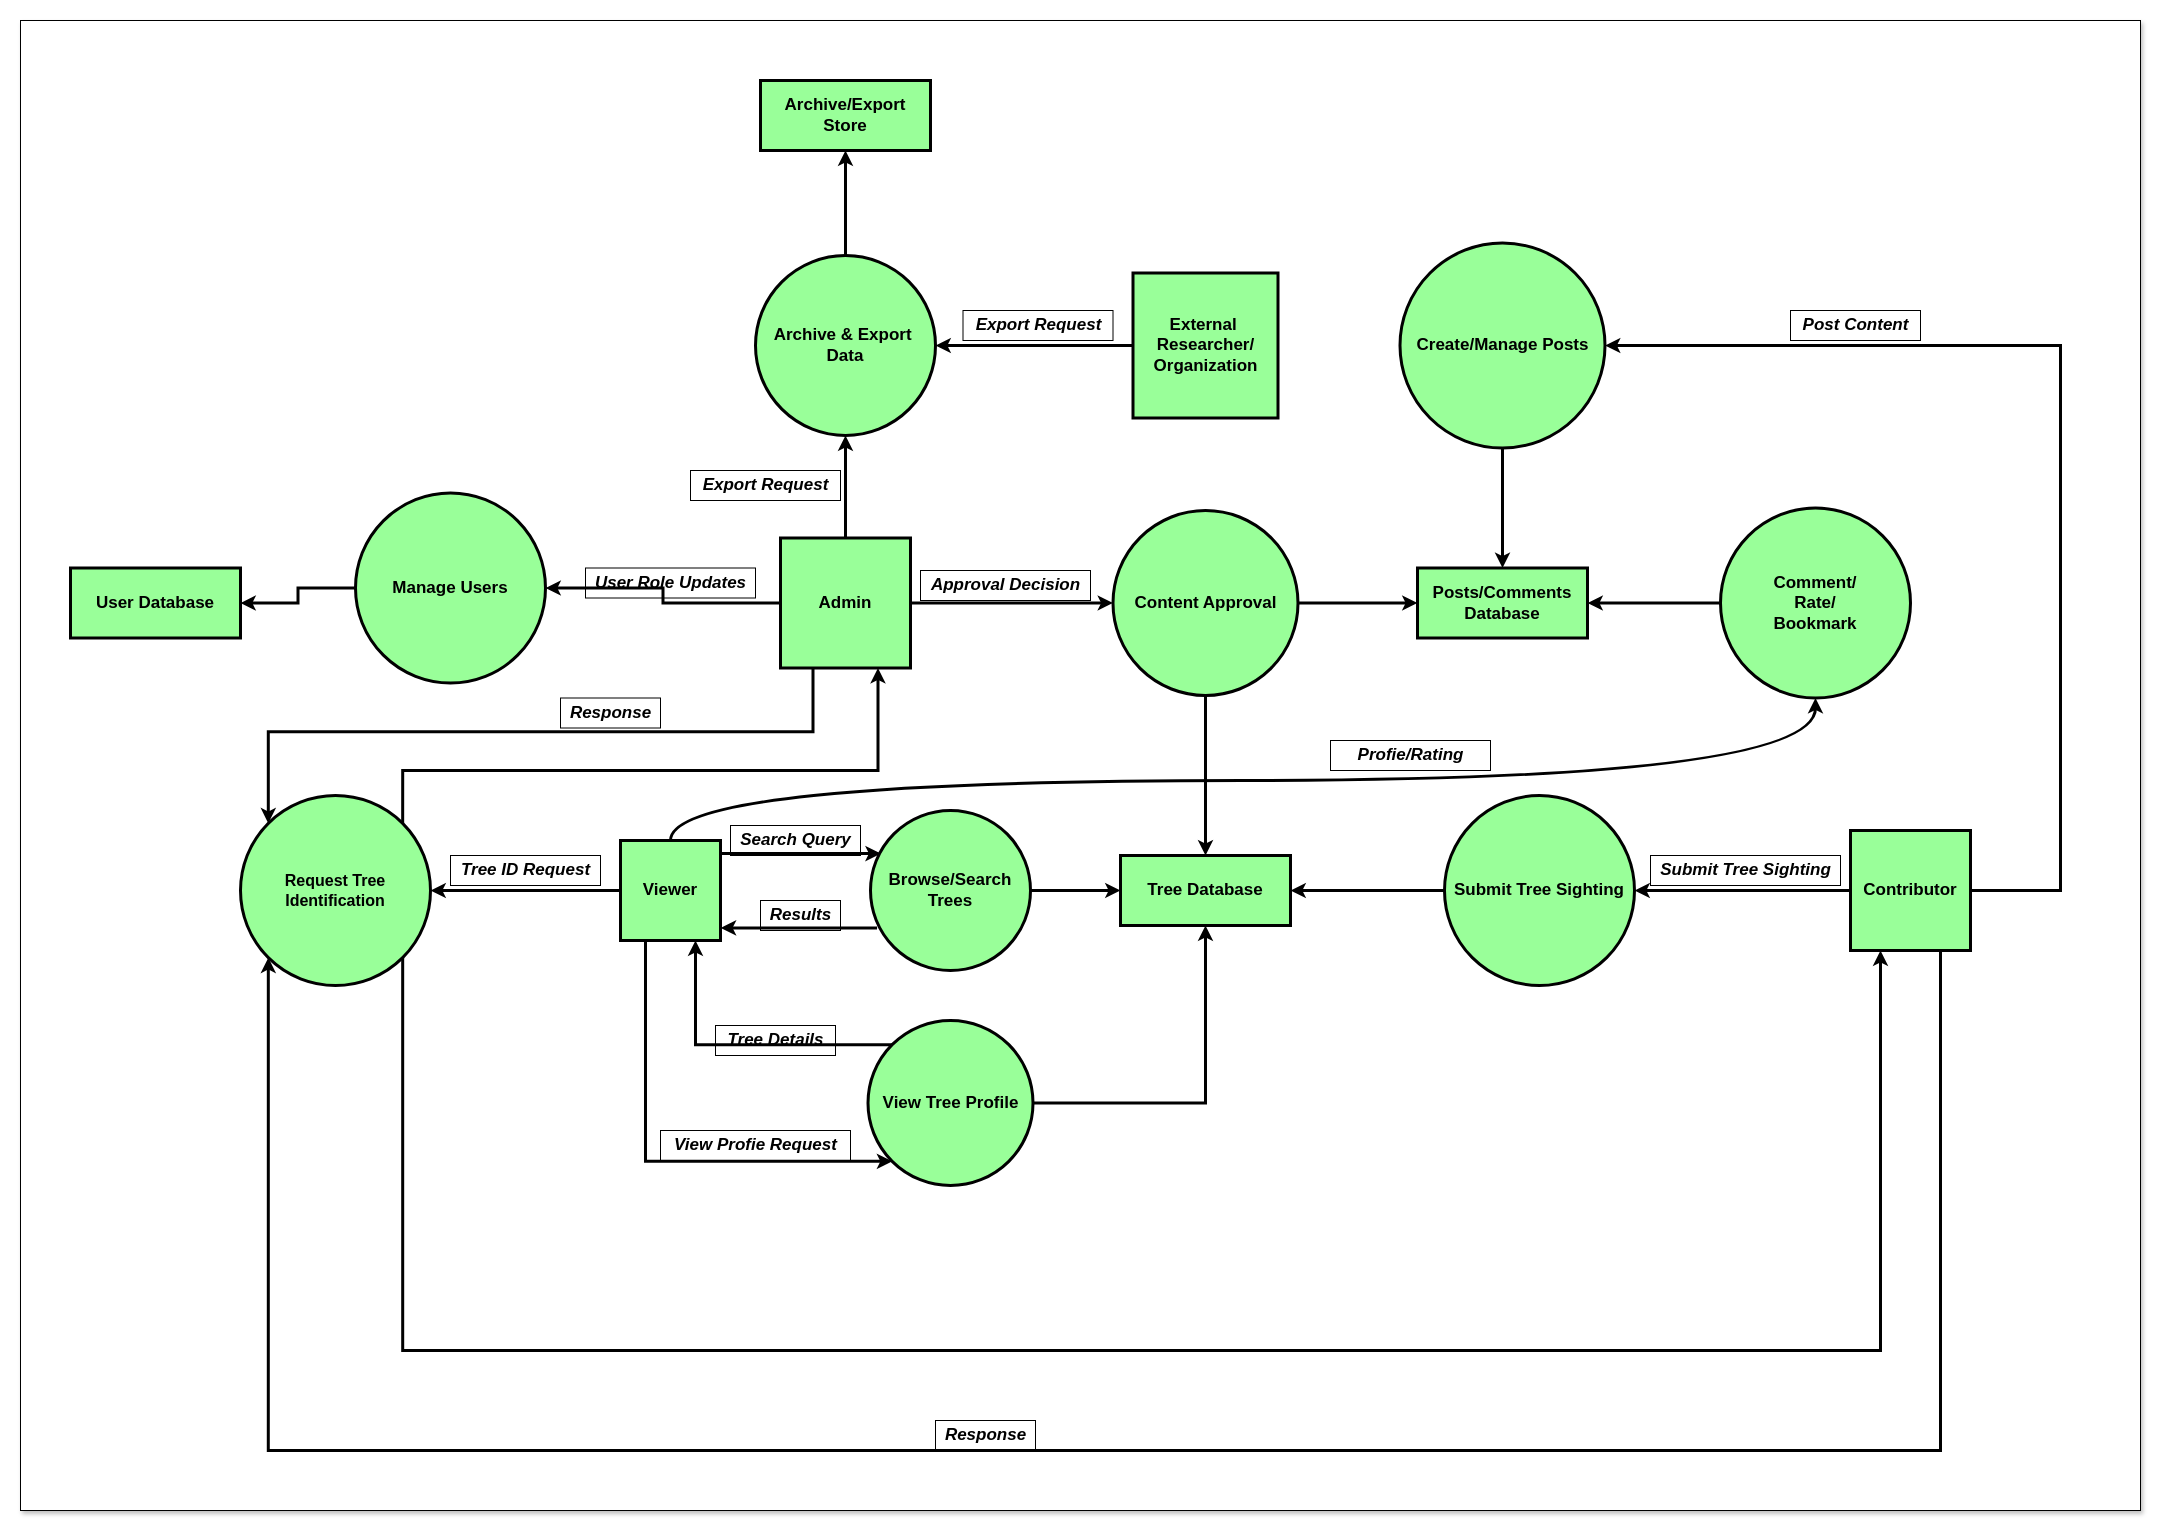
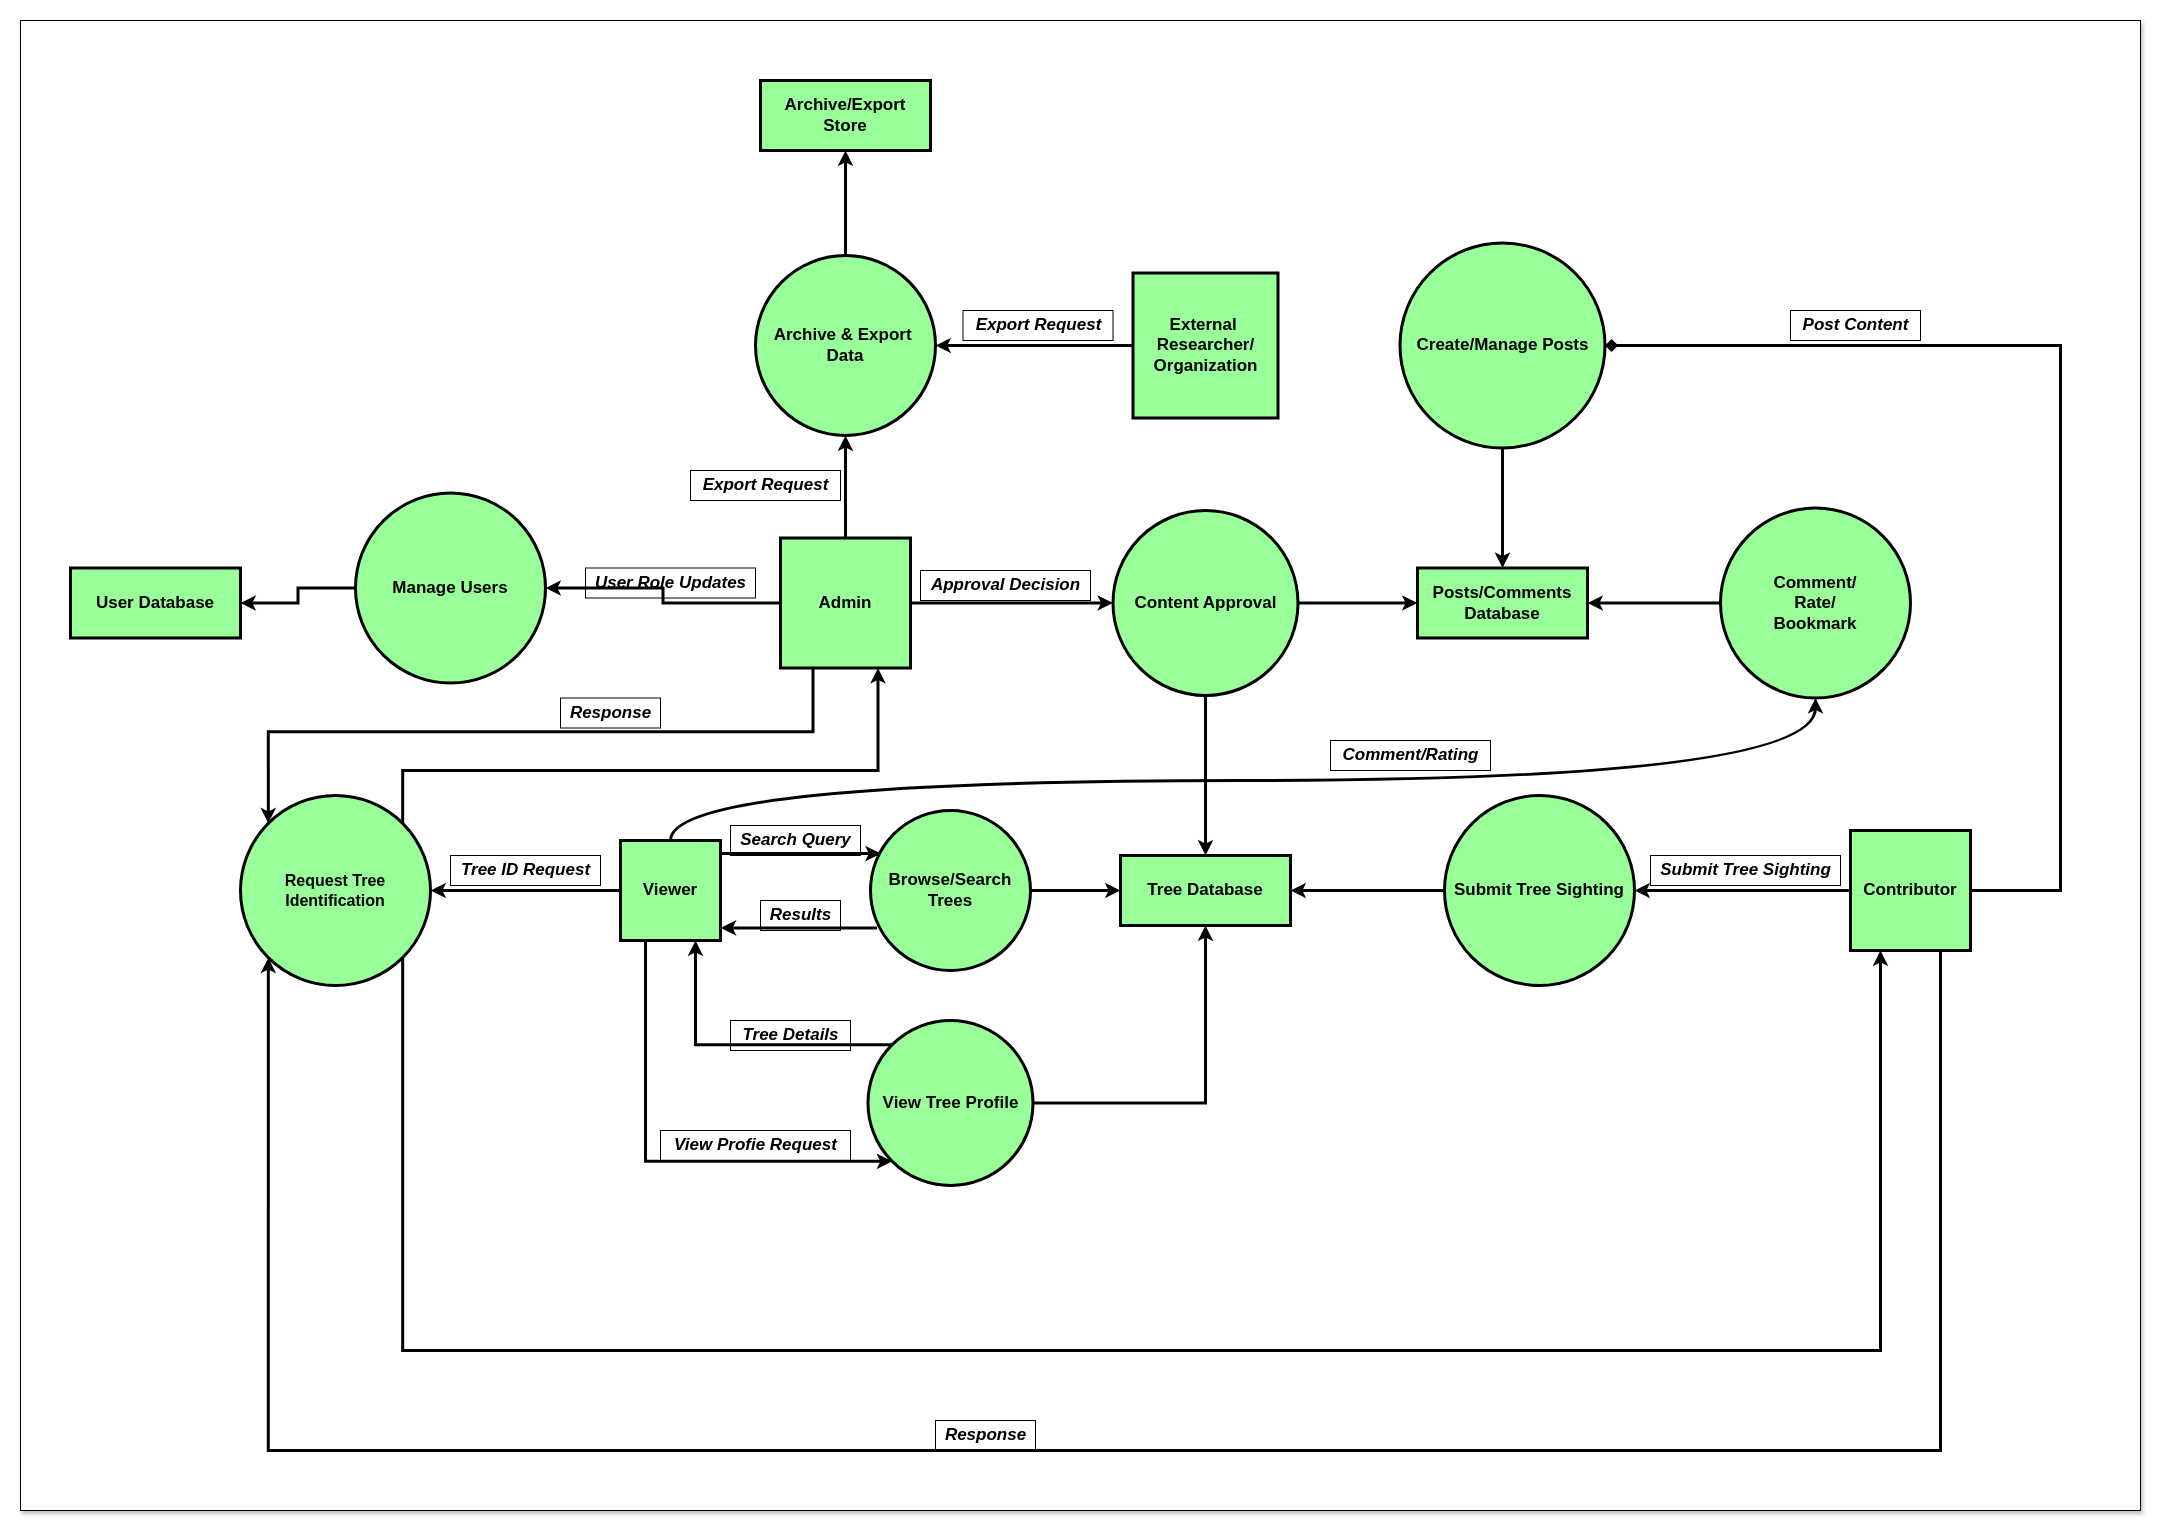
(1617, 346) -> (1618, 346)
(1411, 756) -> (1411, 756)
(776, 1041) -> (791, 1036)
